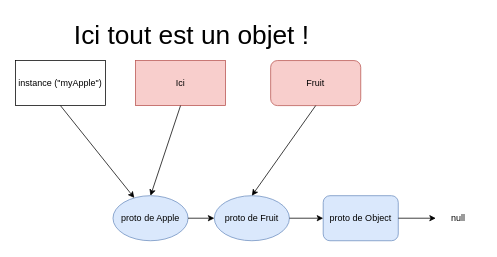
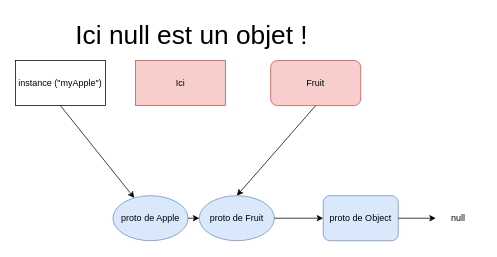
(192, 34) -> (192, 34)
(166, 148) -> none
(252, 218) -> (237, 218)
